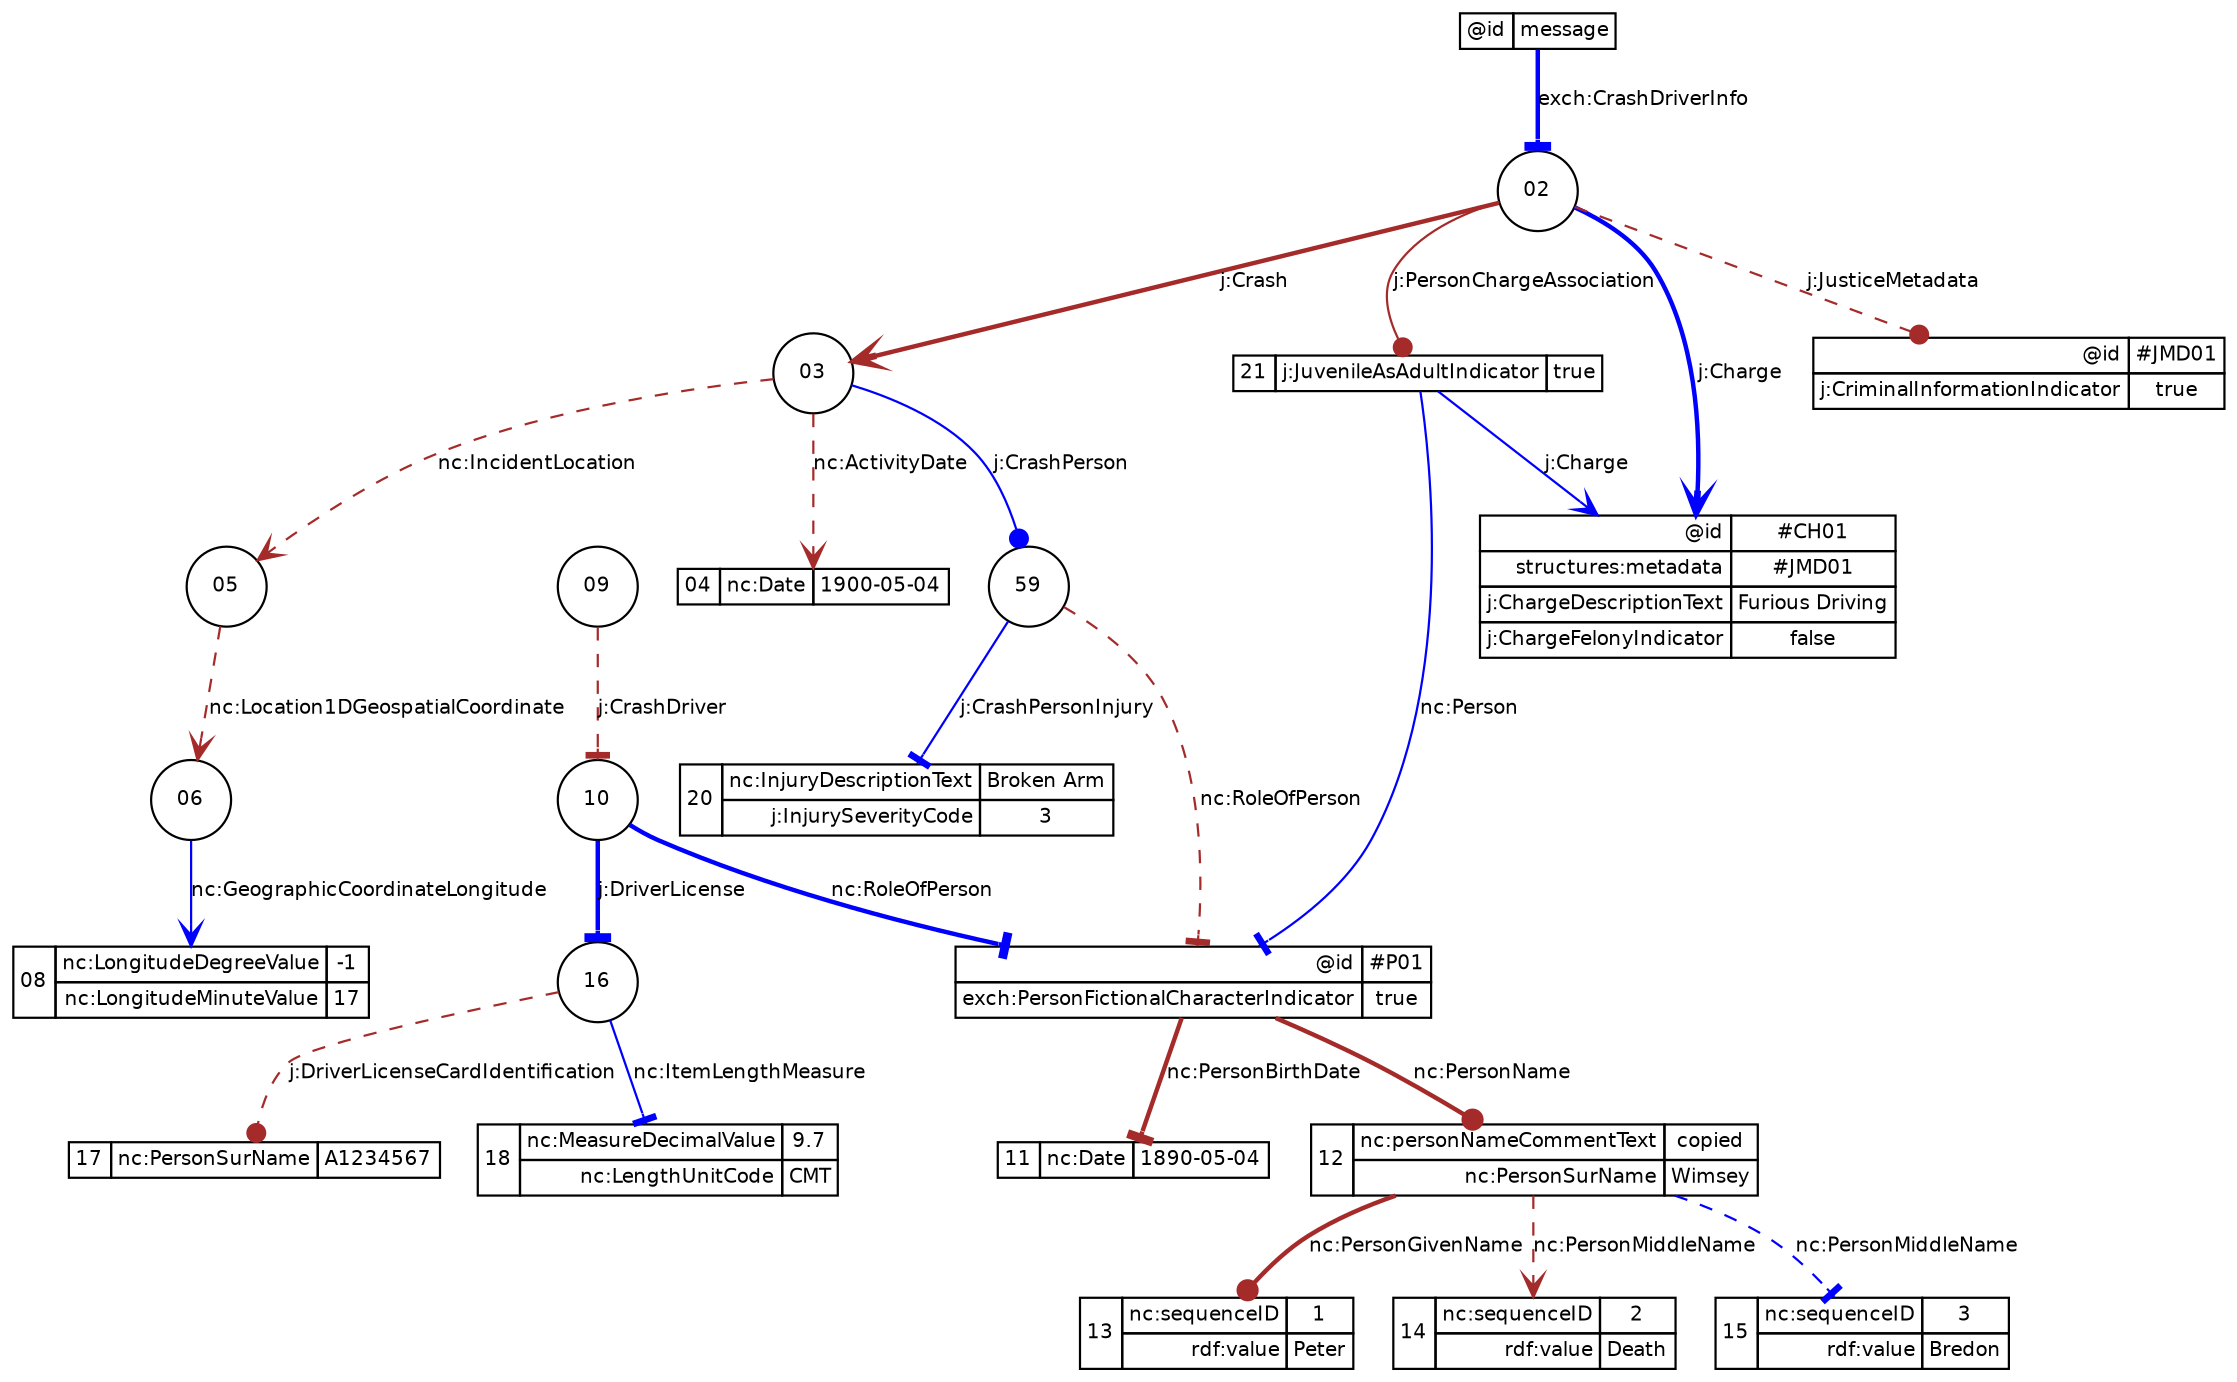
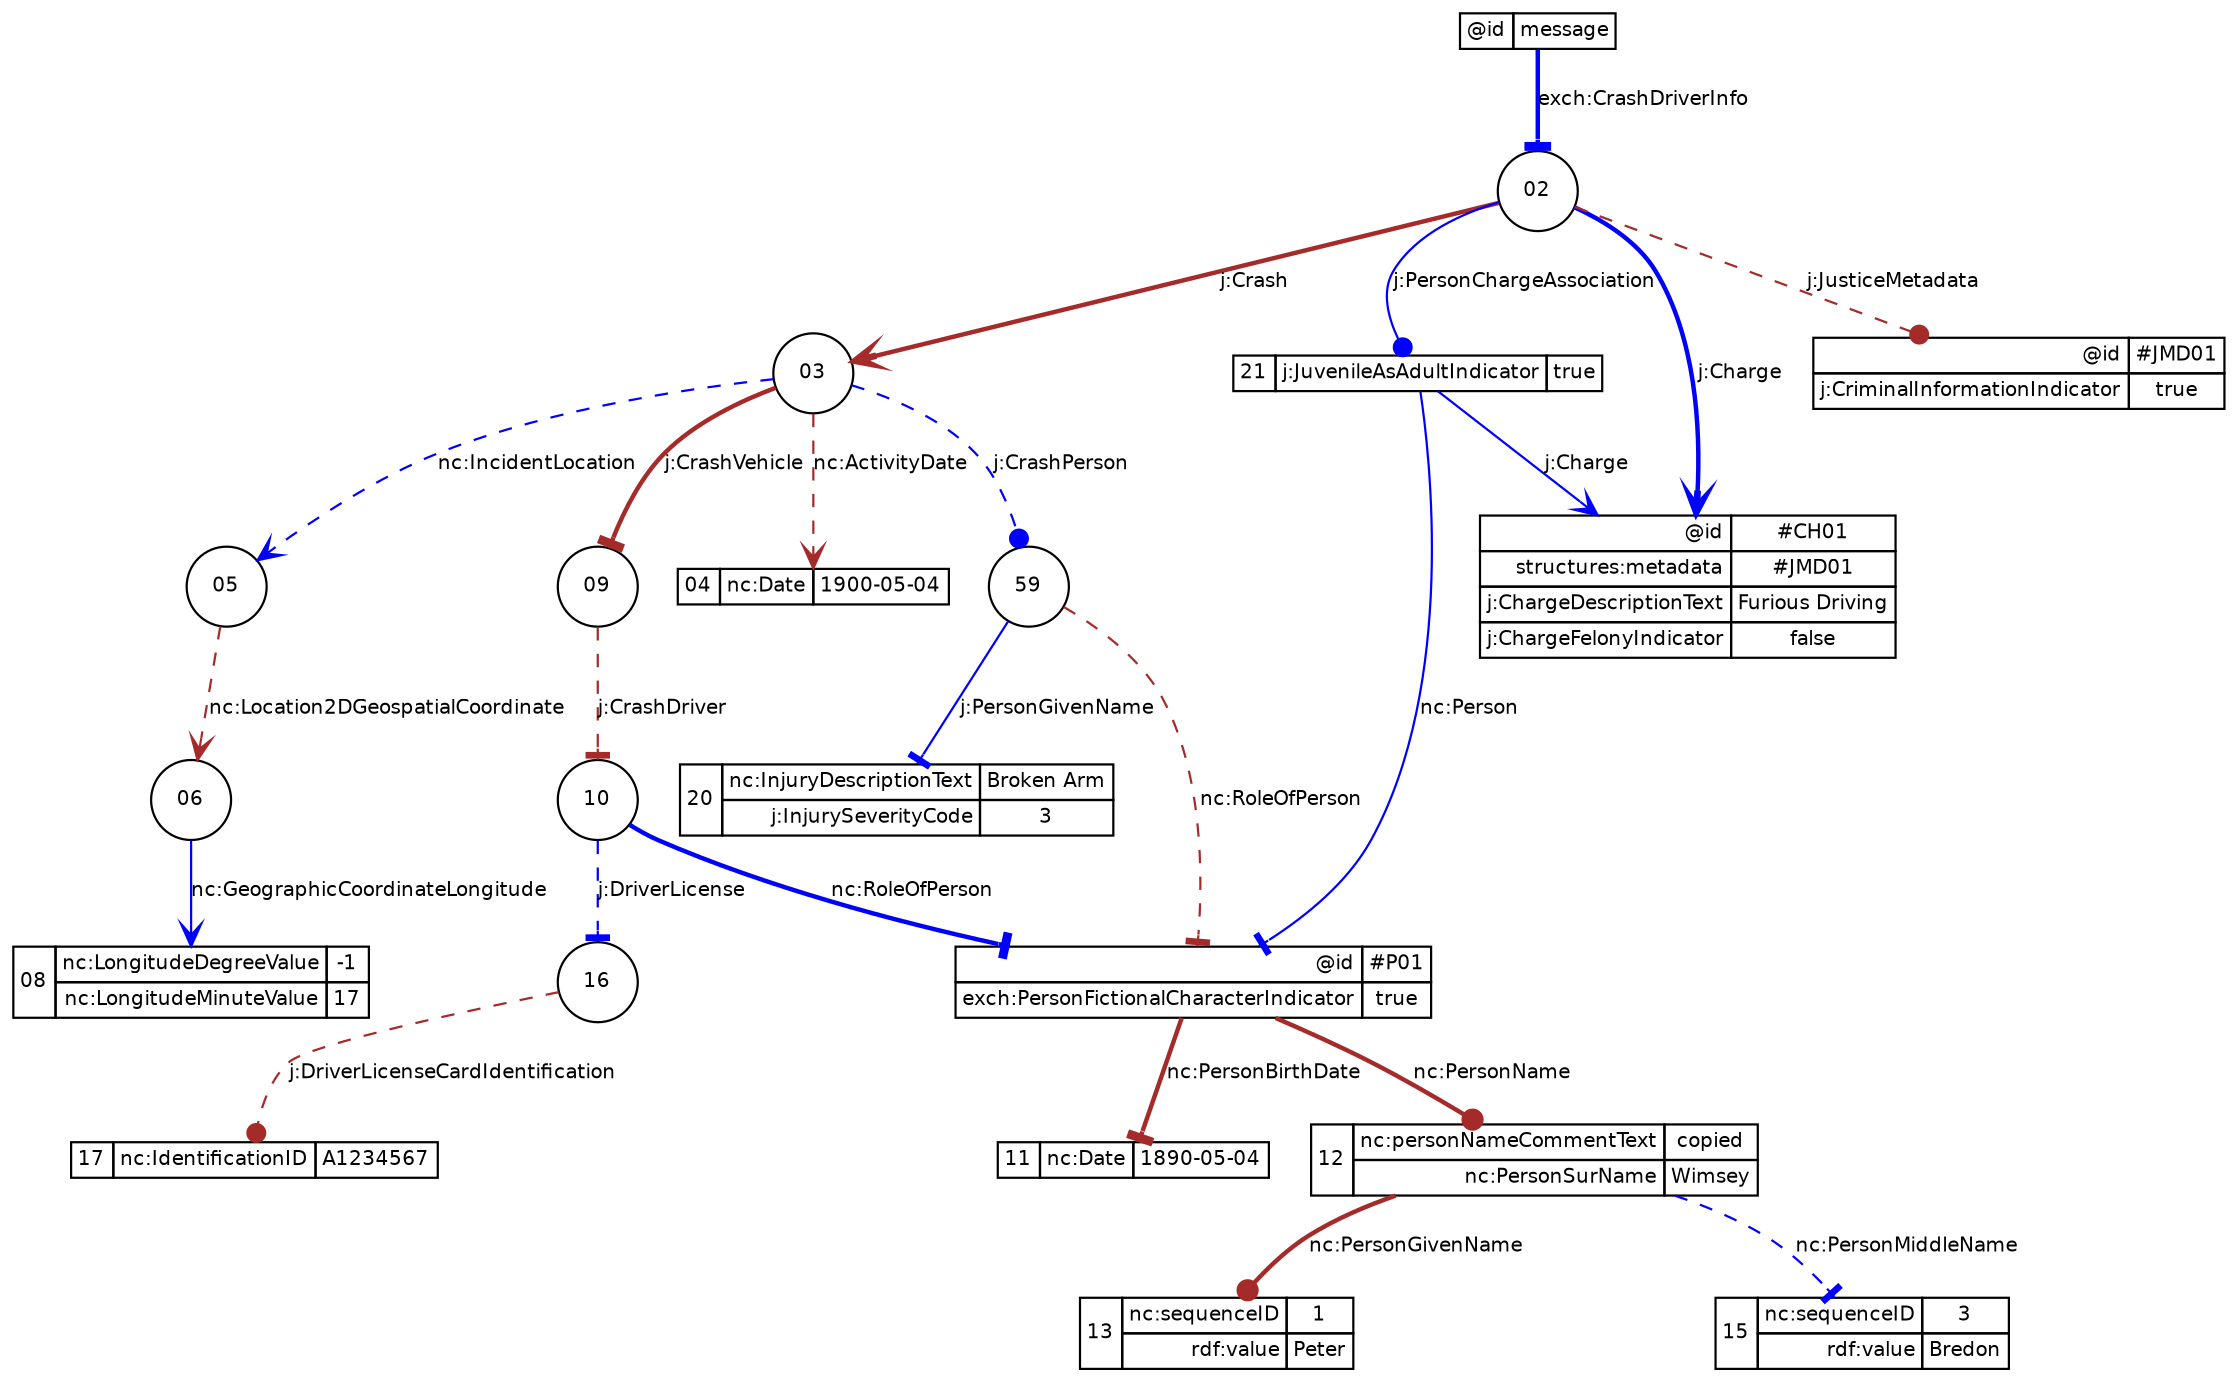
(1412, 249) -> (1412, 249)
(512, 428) -> (512, 428)
(955, 435) -> (955, 435)
none -> (676, 443)
(387, 709) -> (387, 709)
(1058, 709) -> (1058, 709)
(598, 886) -> (598, 886)
(214, 1159) -> (214, 1159)
(658, 1160) -> none
(1533, 1333) -> none
